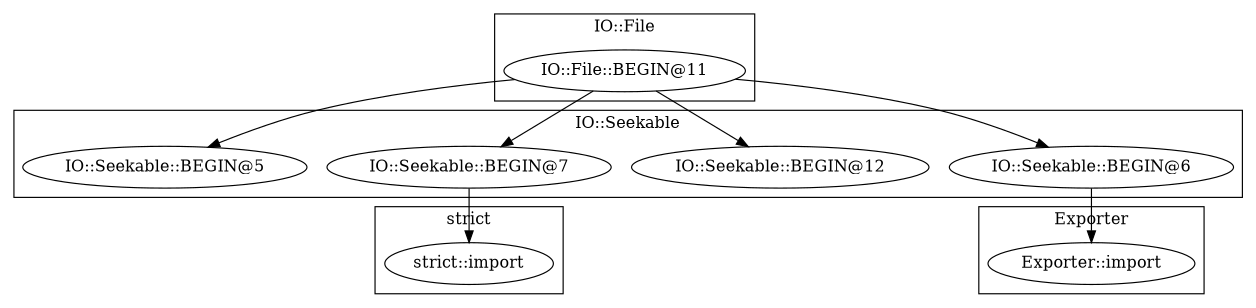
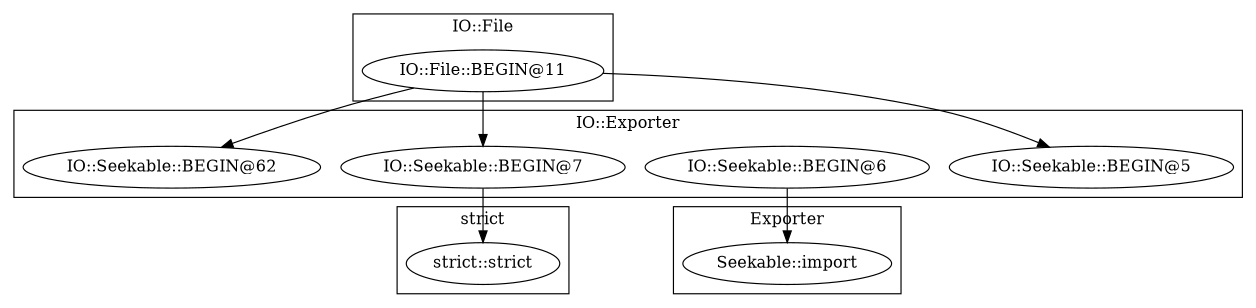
(889, 100) -> none
(628, 124) -> (628, 124)
(780, 167) -> (172, 167)
(469, 264) -> (483, 264)
(1091, 264) -> (787, 264)
